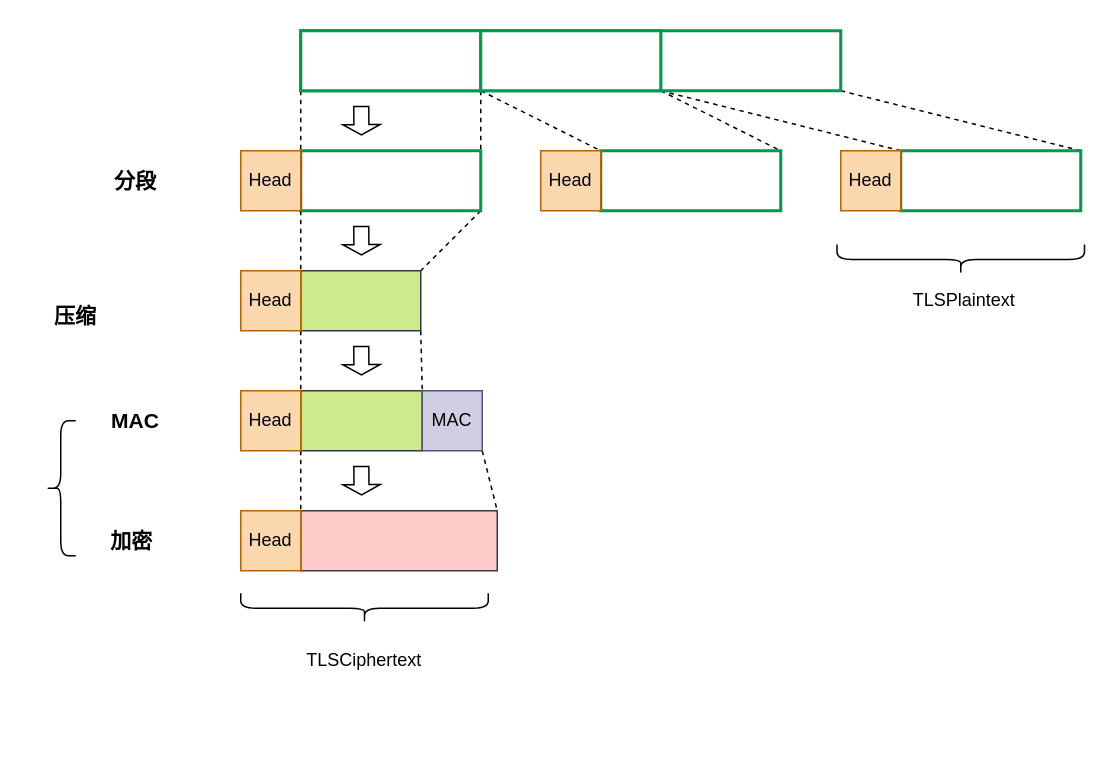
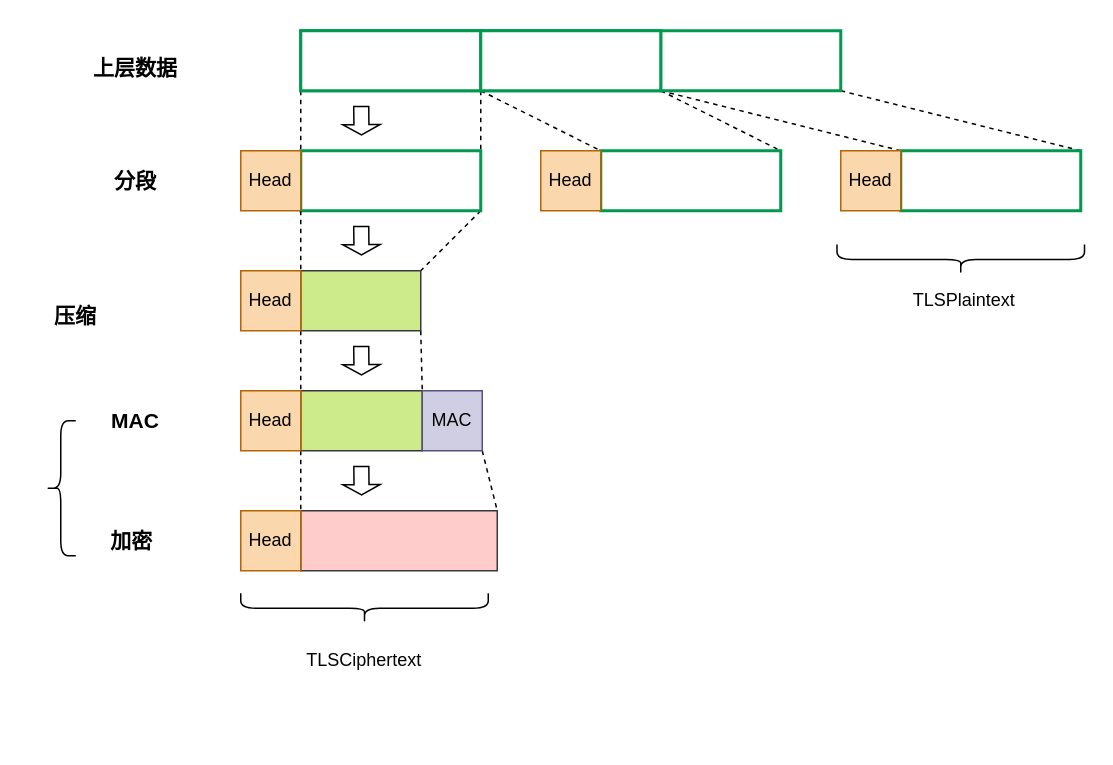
none -> (136, 68)
